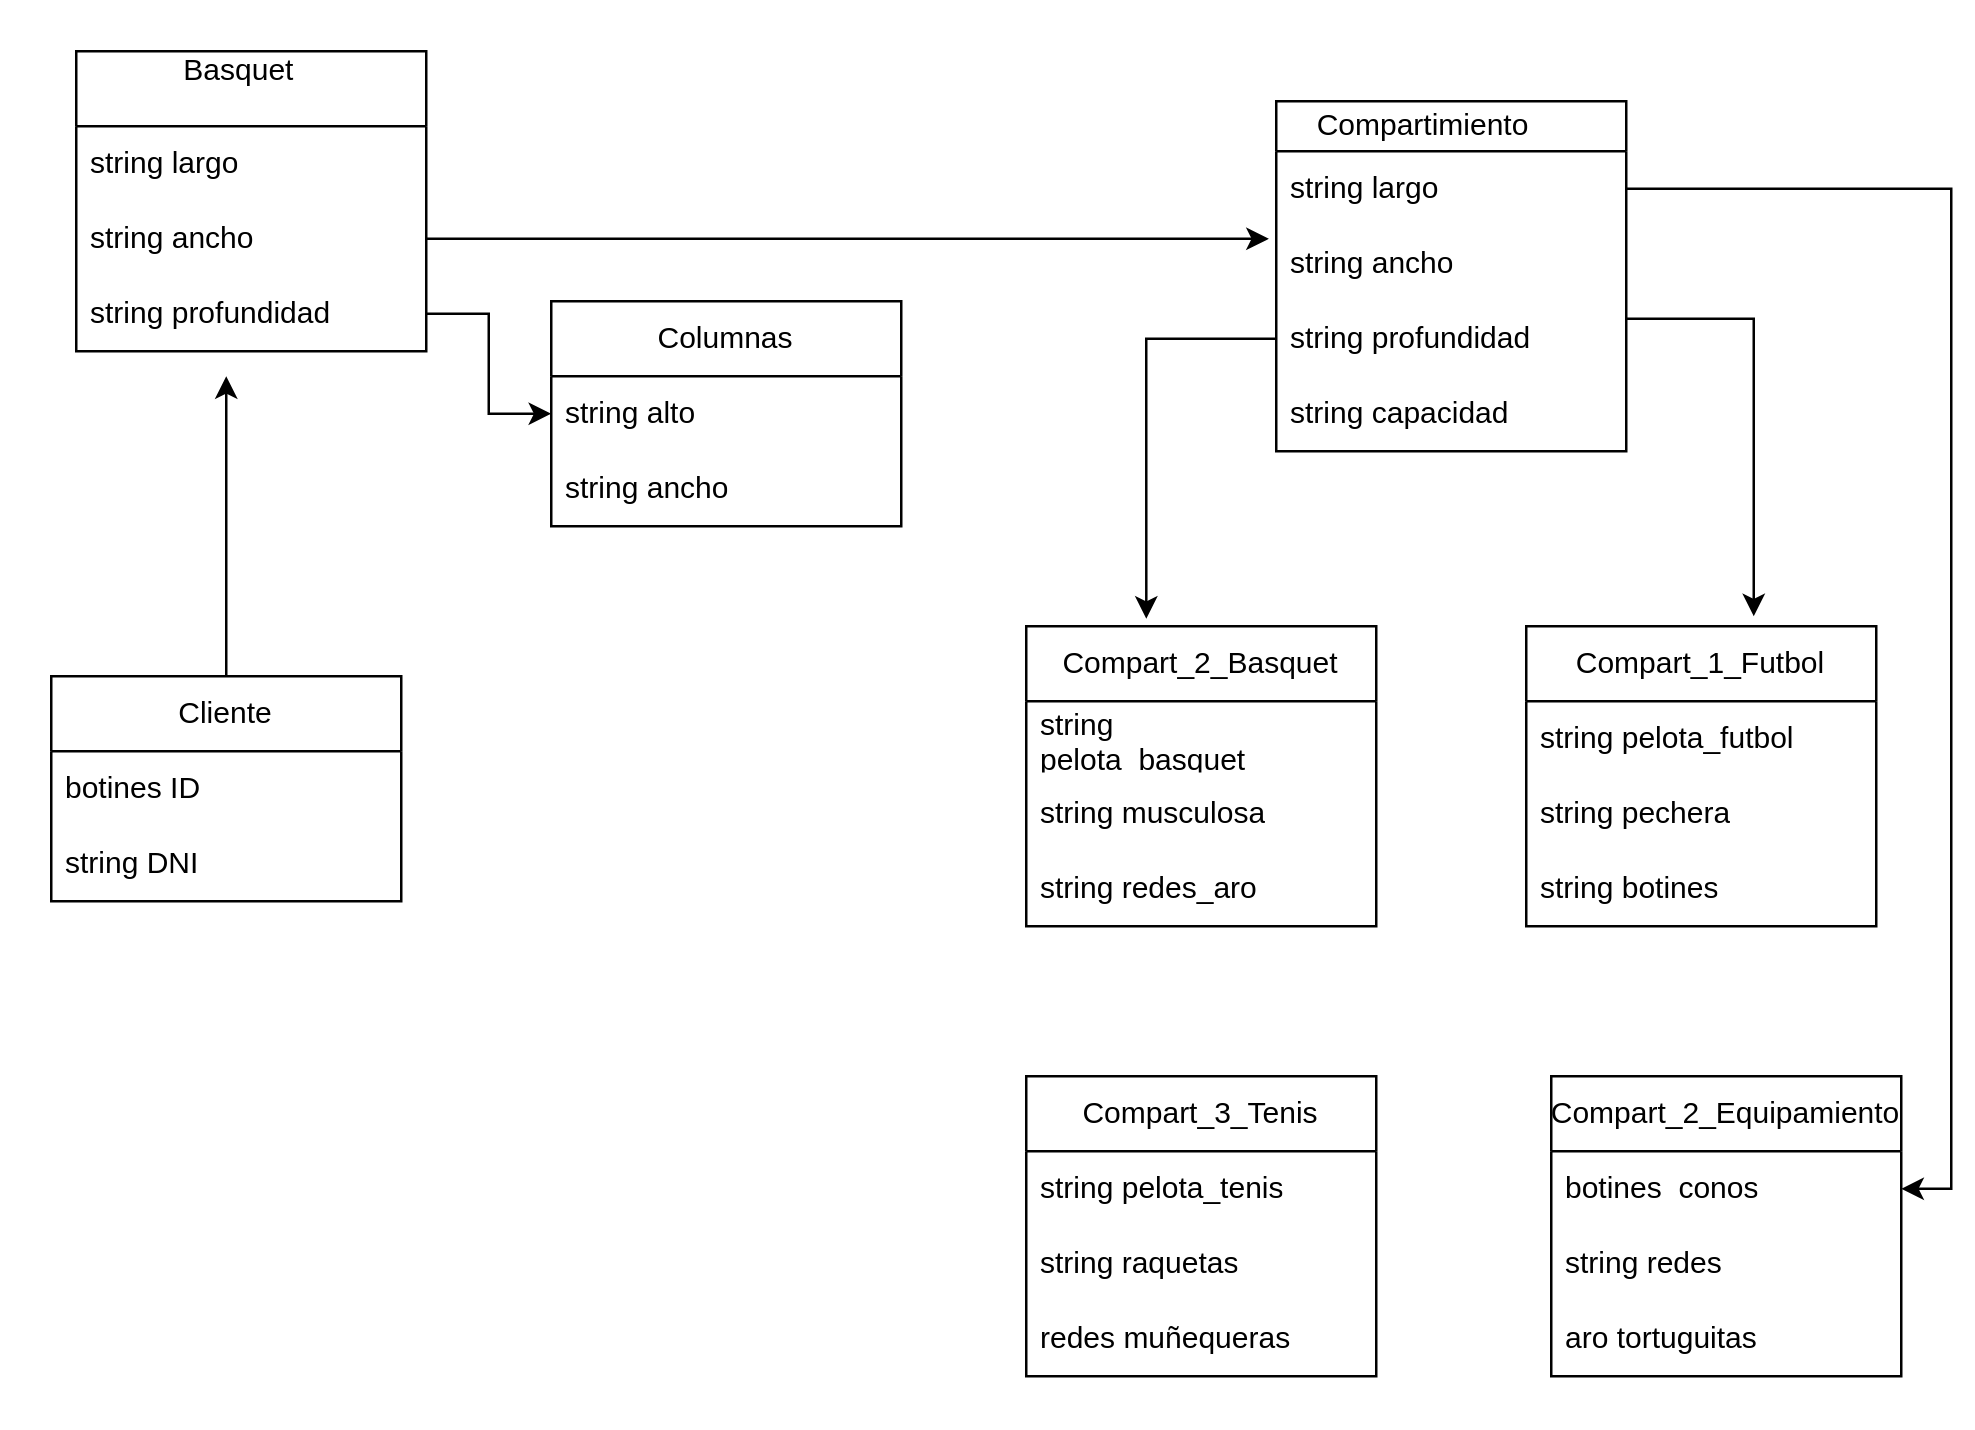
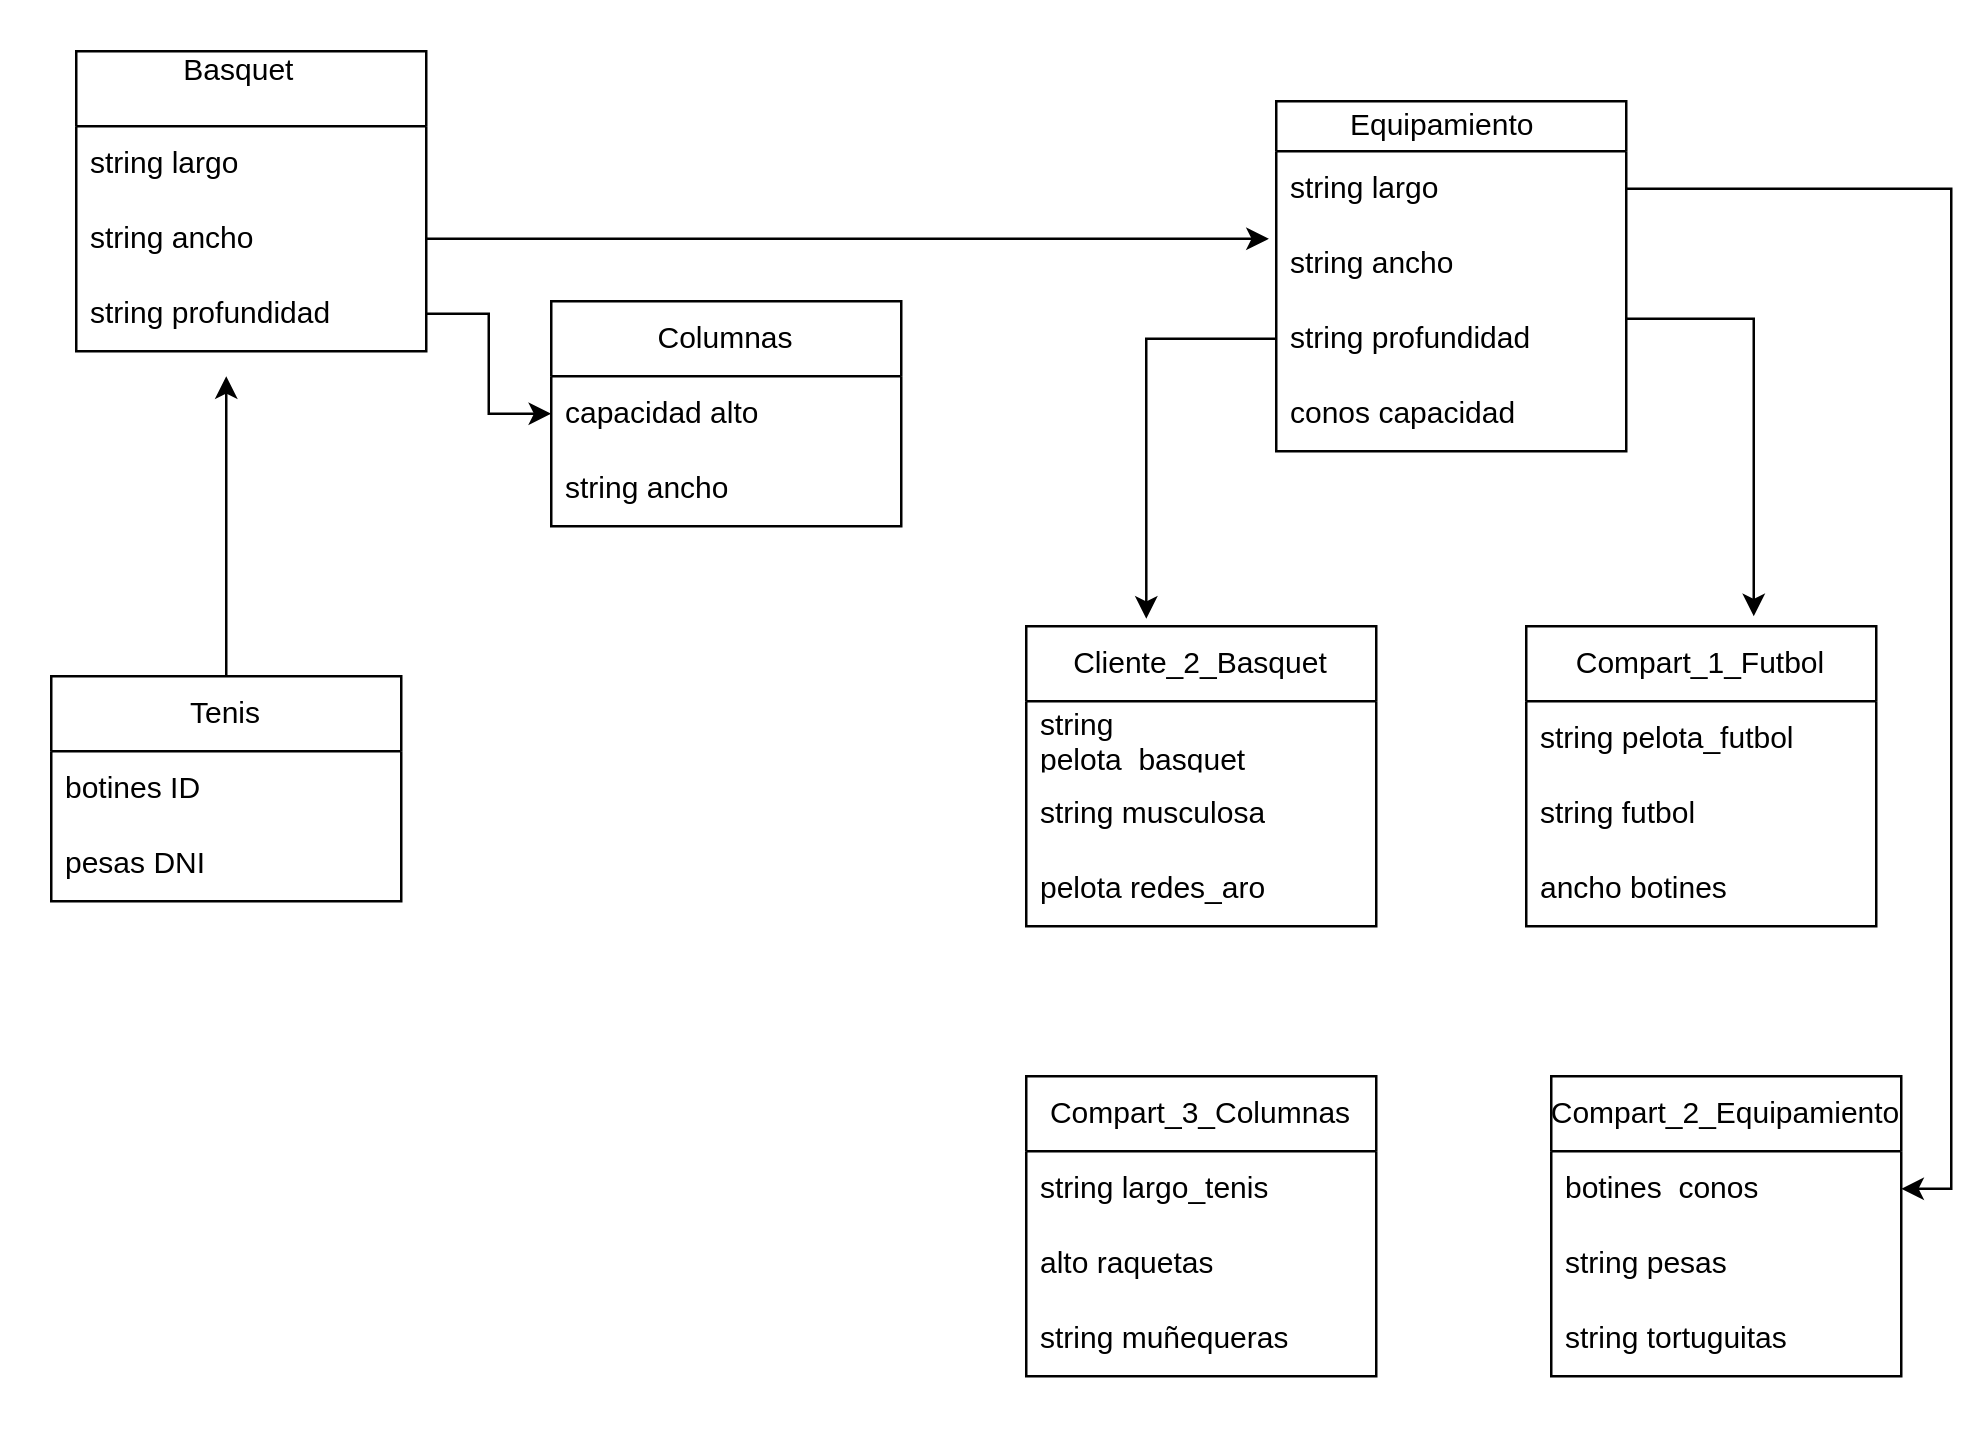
(1451, 126) -> (1451, 126)
(647, 414) -> (672, 414)
(1414, 414) -> (1409, 414)
(1201, 664) -> (1201, 664)
(226, 714) -> (226, 714)
(1651, 814) -> (1639, 814)
(142, 864) -> (138, 864)
(1168, 889) -> (1168, 889)
(1647, 889) -> (1643, 889)
(1201, 1114) -> (1201, 1114)
(1185, 1189) -> (1177, 1189)
(1159, 1264) -> (1143, 1264)
(1659, 1264) -> (1659, 1264)
(1172, 1339) -> (1176, 1339)
(1684, 1339) -> (1706, 1339)
